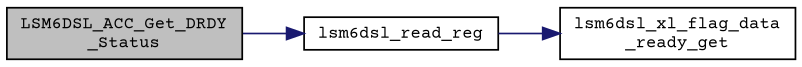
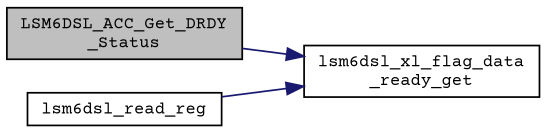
(265, 34) -> (265, 51)
